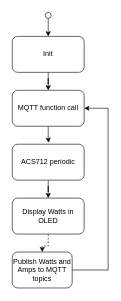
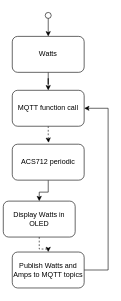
(48, 54) -> (48, 54)
(48, 132) -> (48, 132)
(48, 216) -> (39, 219)
(42, 270) -> (48, 270)
